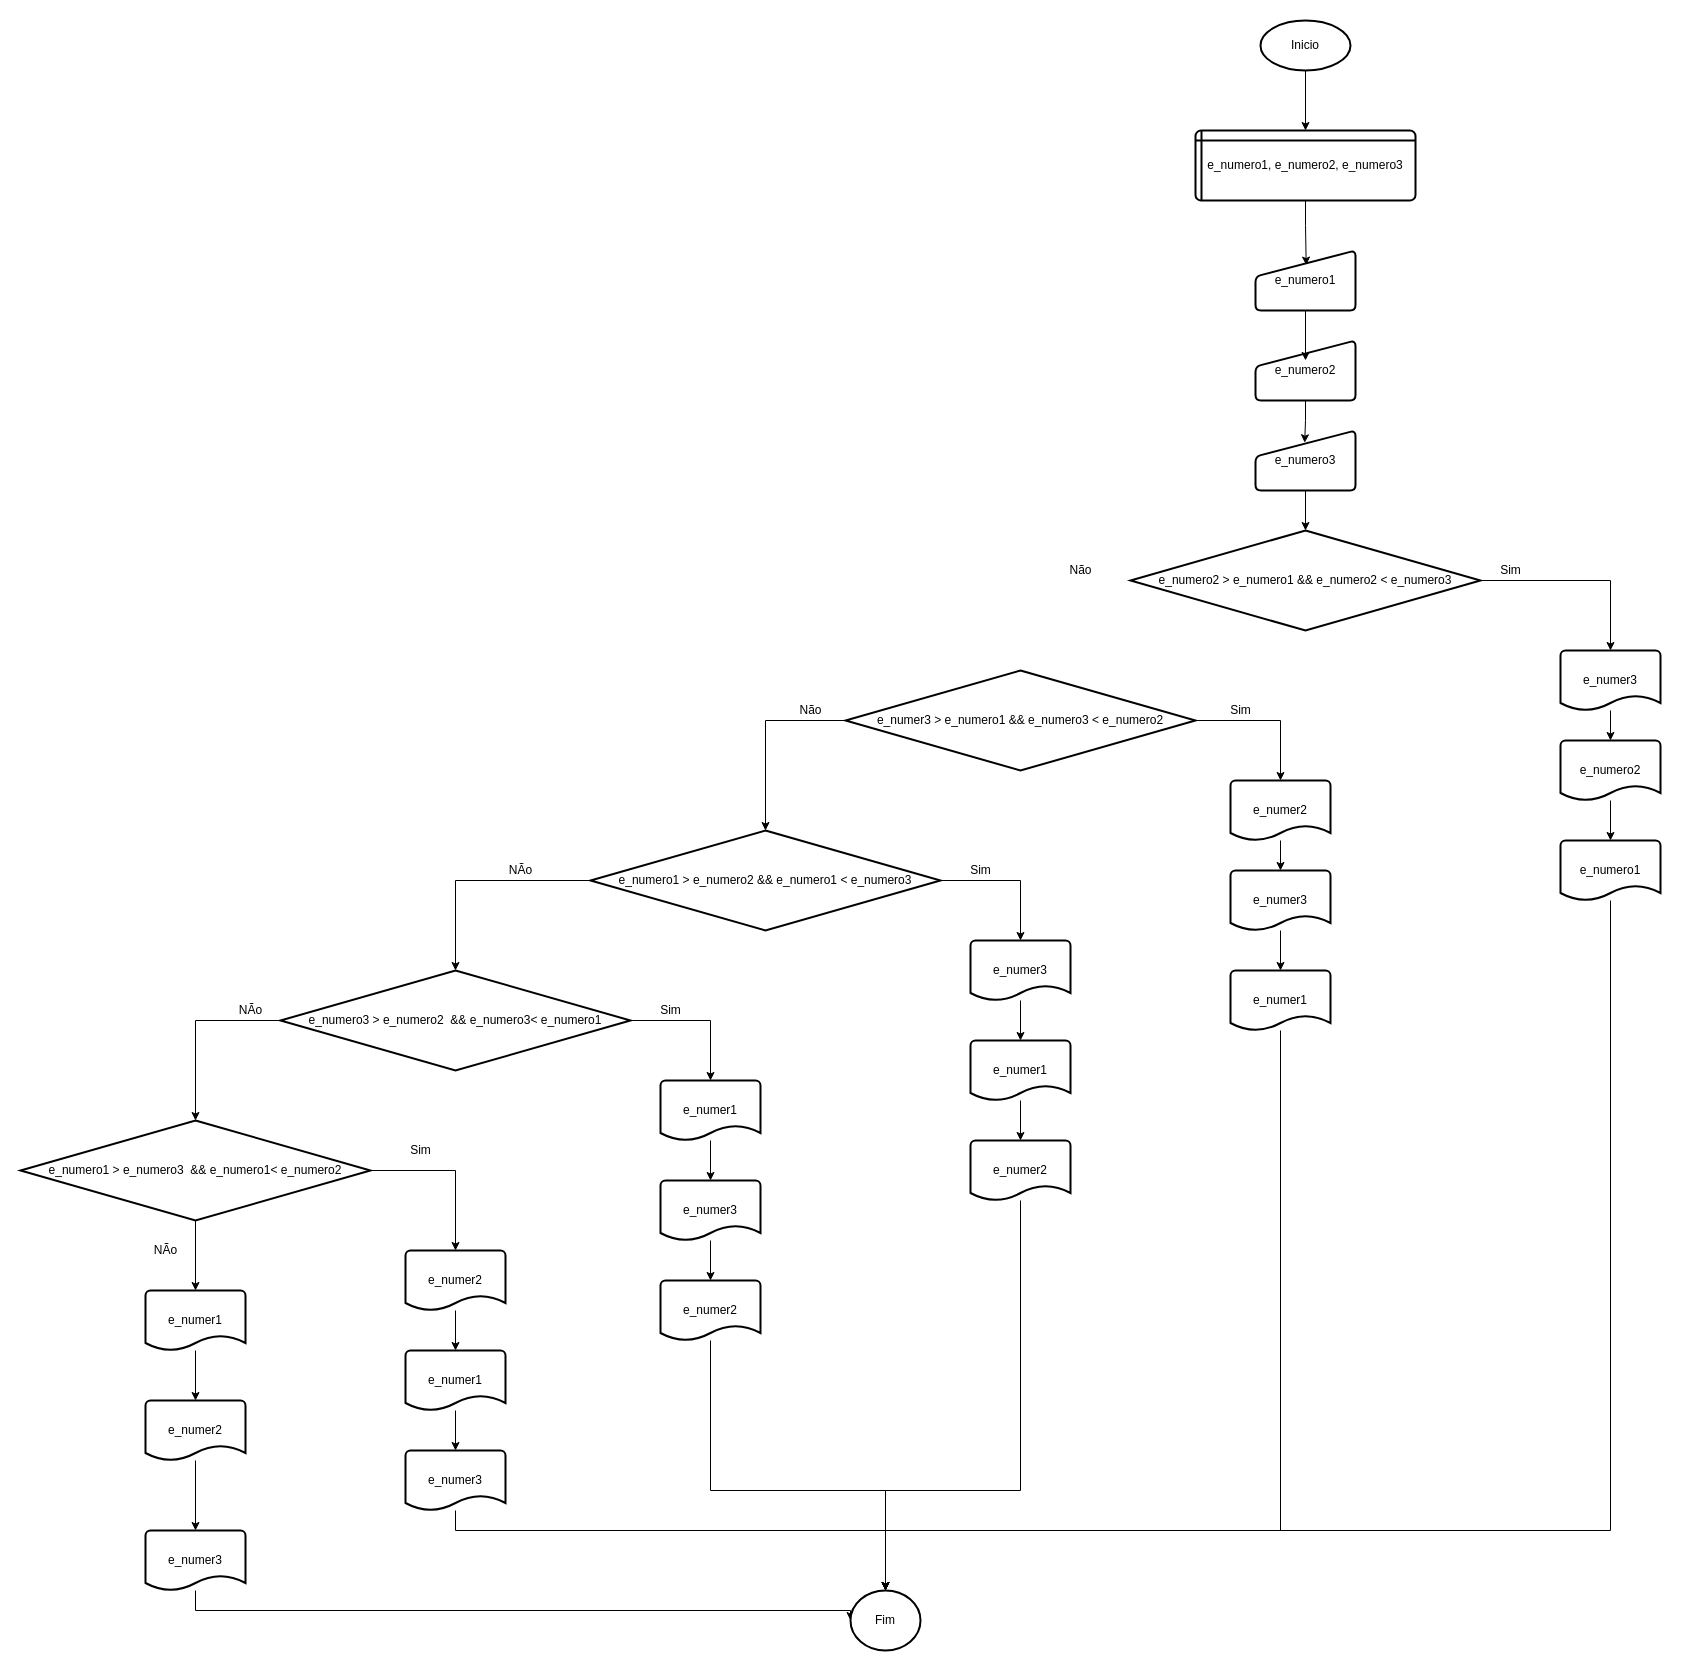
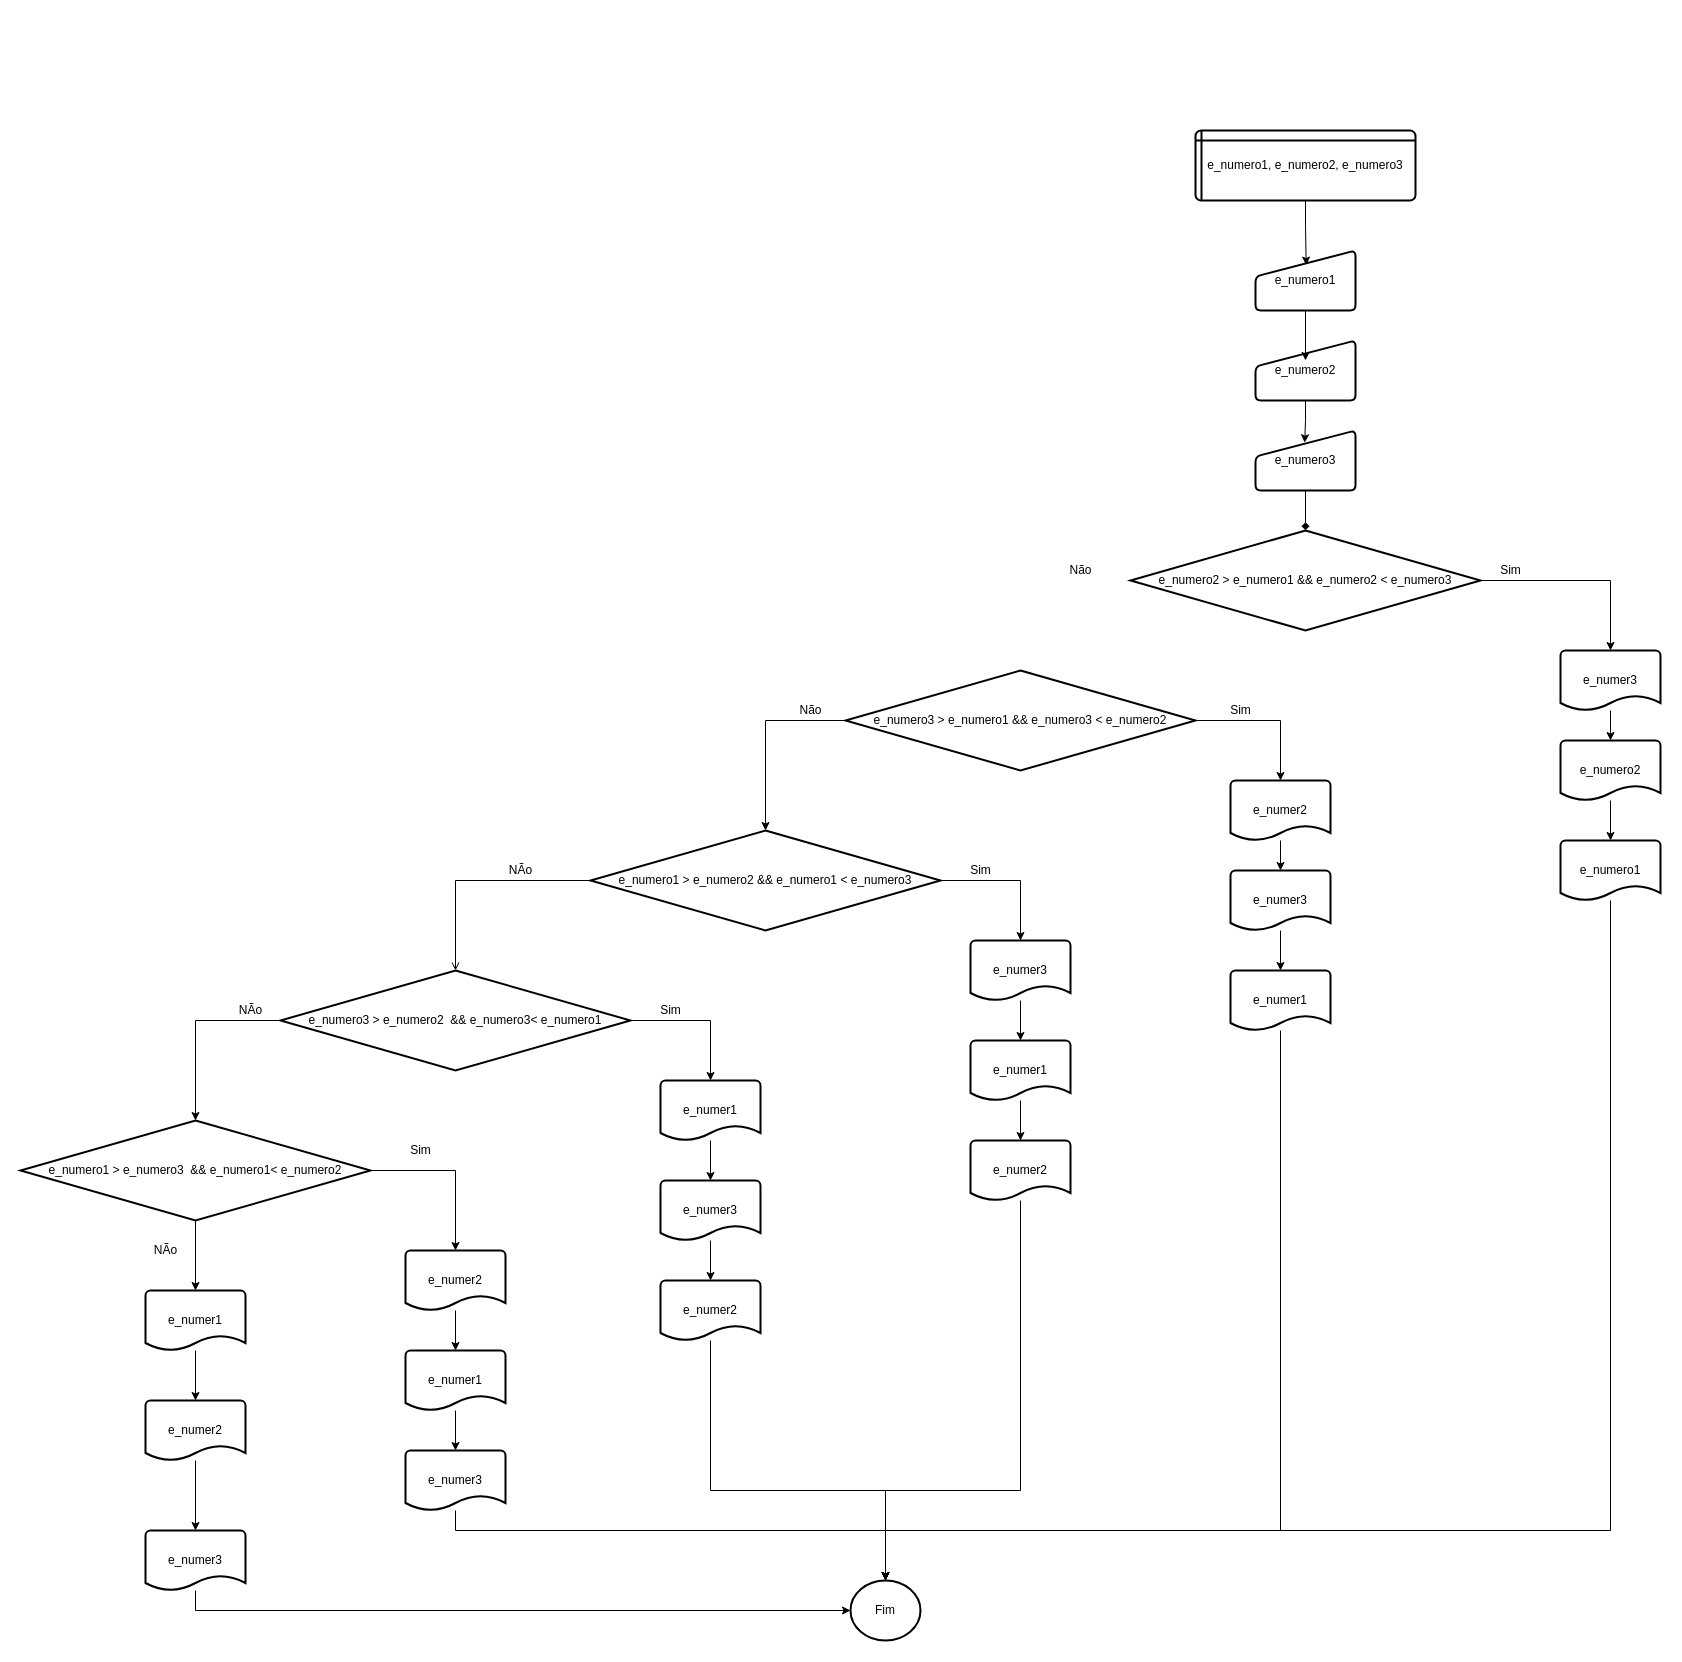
(1306, 46) -> none
(1306, 97) -> none
(1306, 522) -> (1306, 521)
(1021, 721) -> (1021, 721)
(456, 962) -> (456, 963)
(886, 1621) -> (886, 1611)
